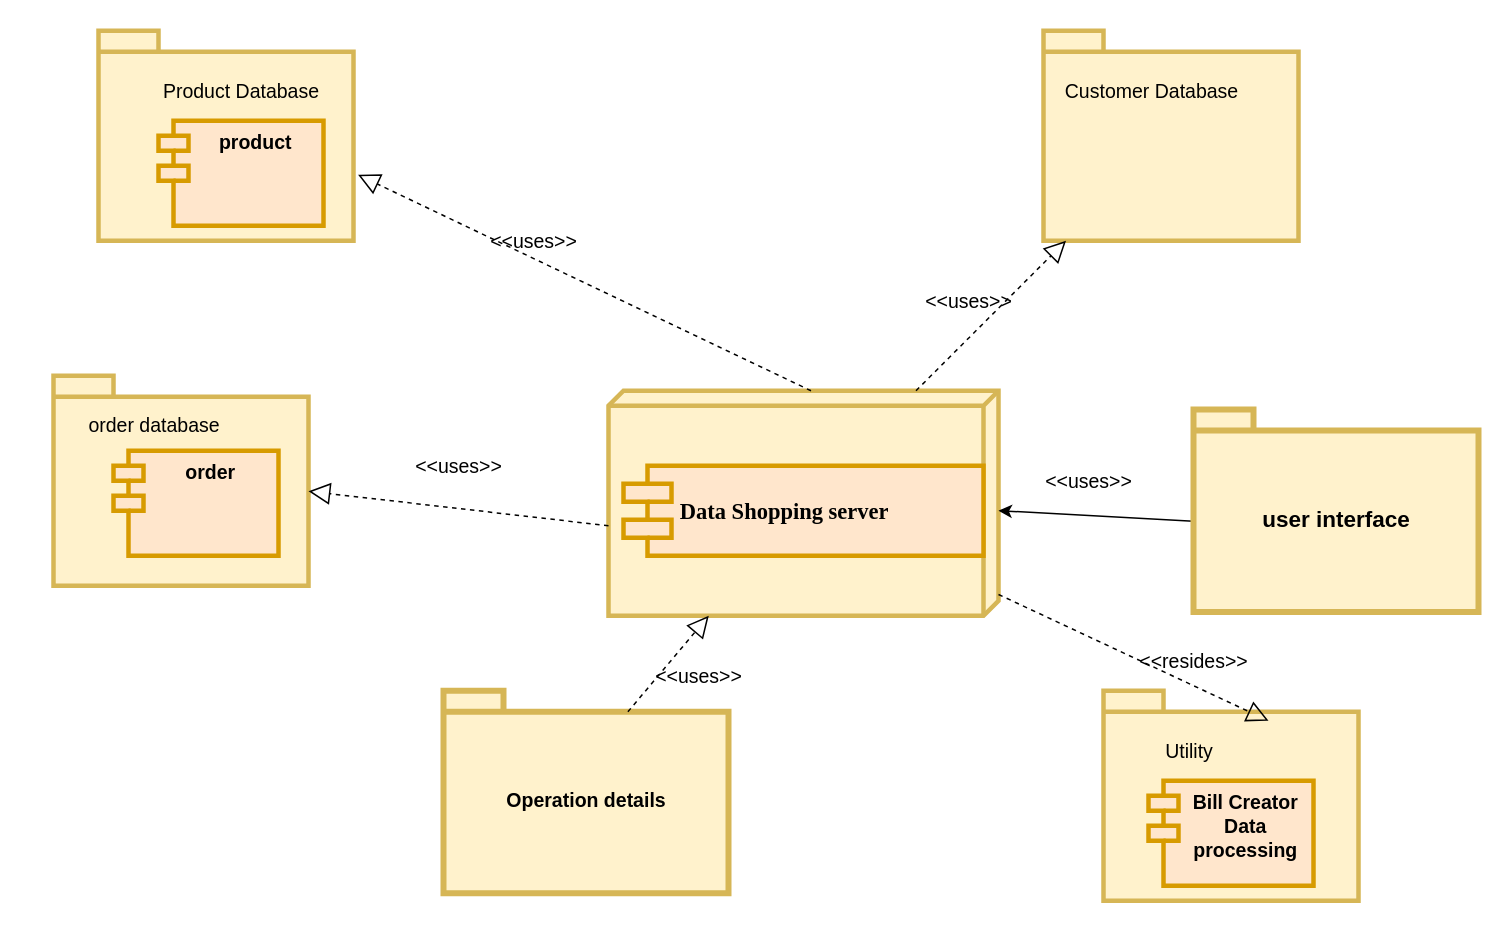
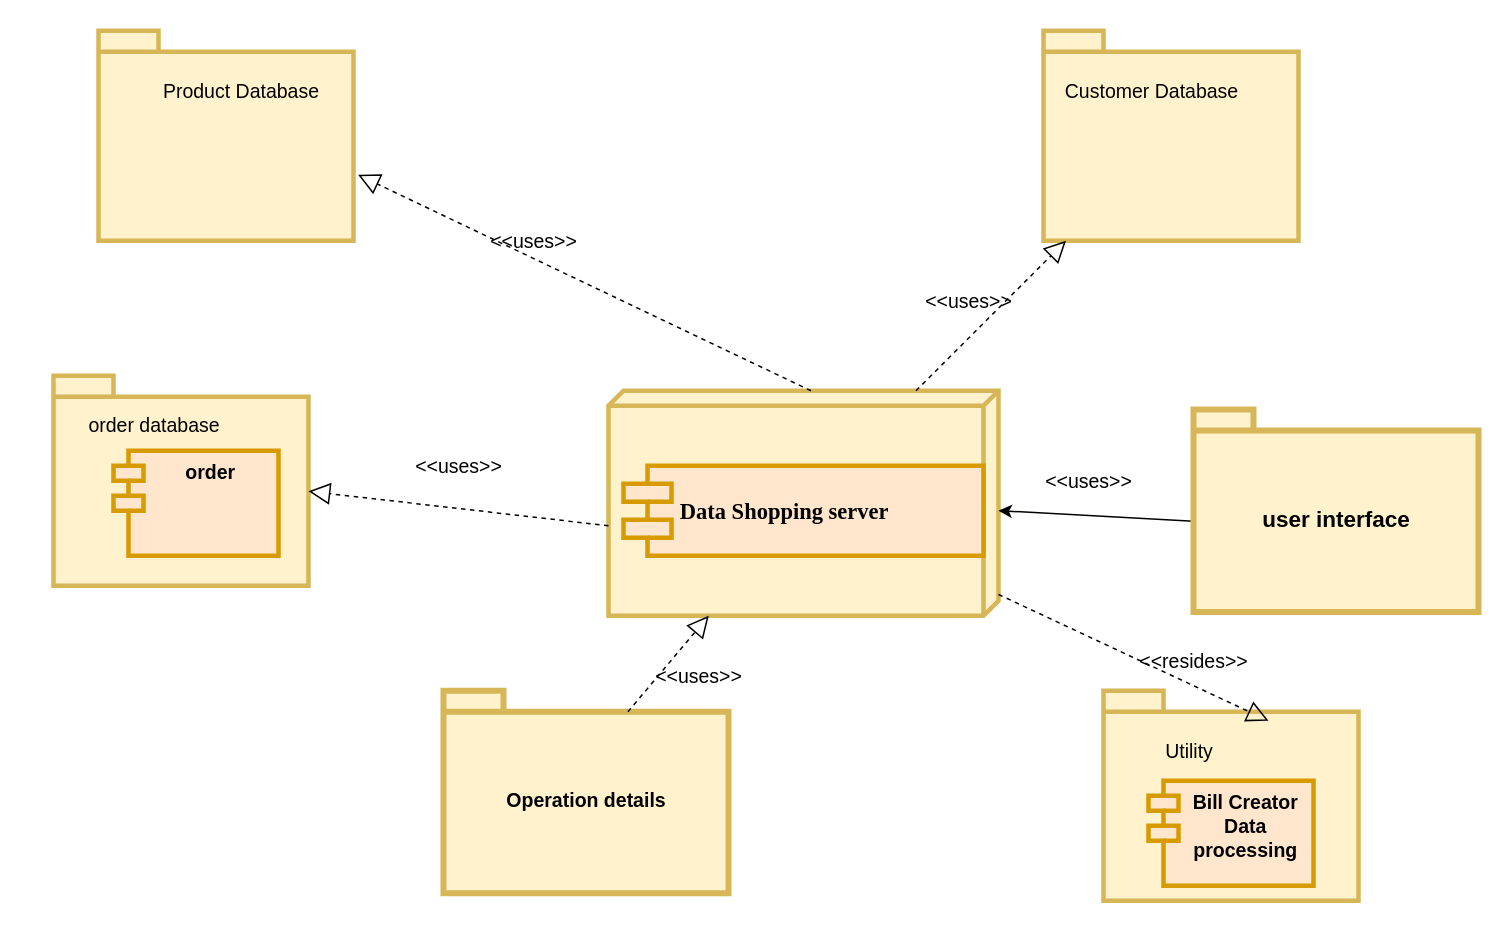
(241, 173) -> none
